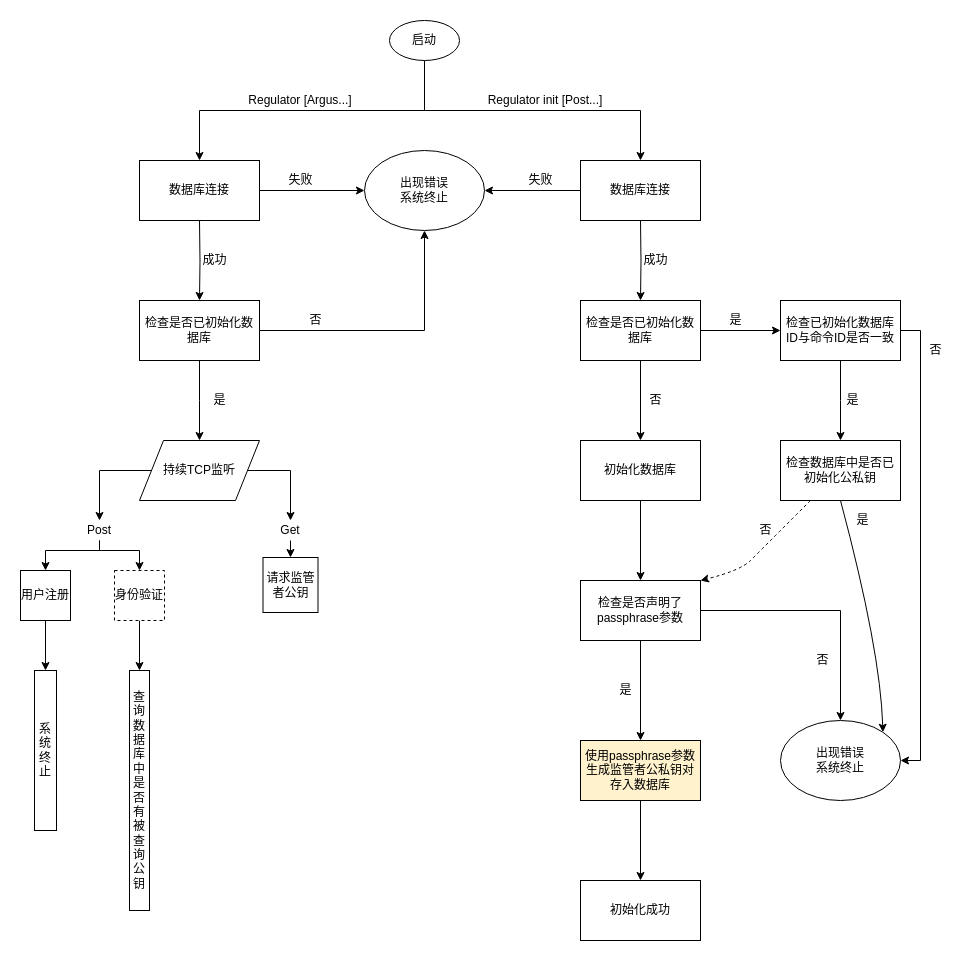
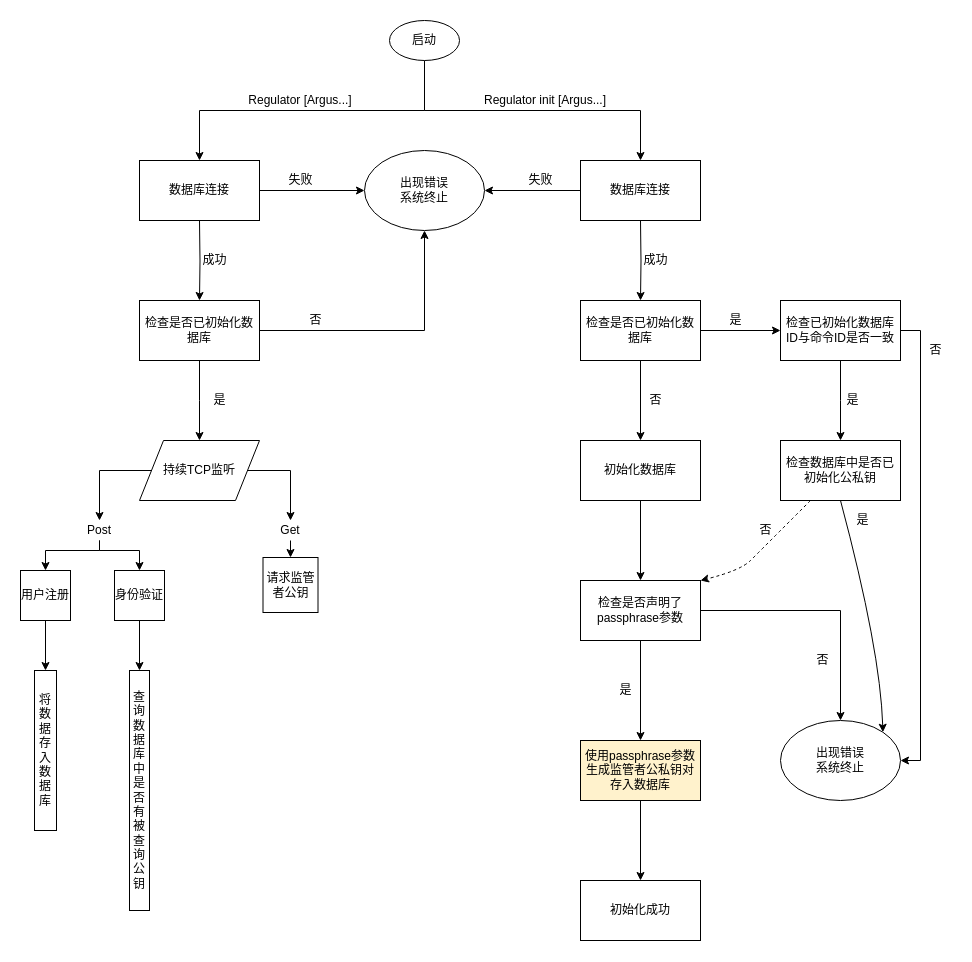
(546, 101) -> (546, 101)
(140, 596) -> (140, 596)
(46, 751) -> (46, 751)
